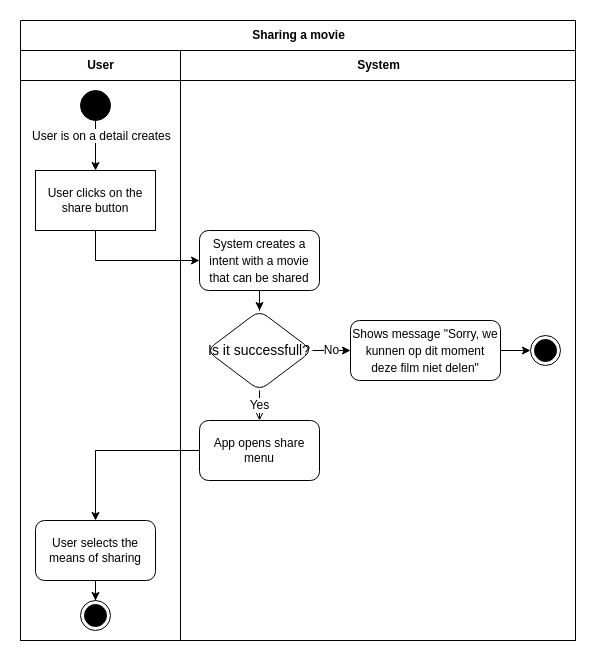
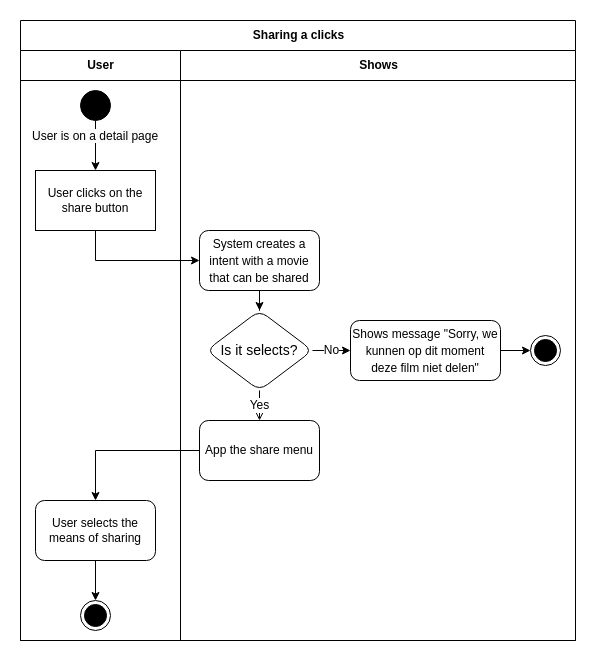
(299, 36) -> (299, 36)
(379, 66) -> (379, 66)
(112, 144) -> (112, 144)
(260, 351) -> (260, 351)
(260, 451) -> (260, 451)
(96, 551) -> (96, 531)
